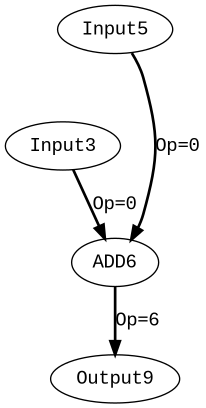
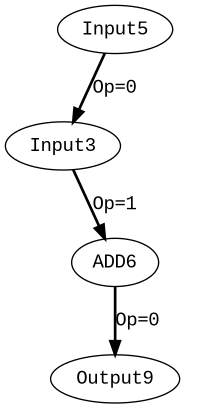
(155, 140) -> (92, 81)
(115, 204) -> (115, 204)
(138, 321) -> (138, 321)
